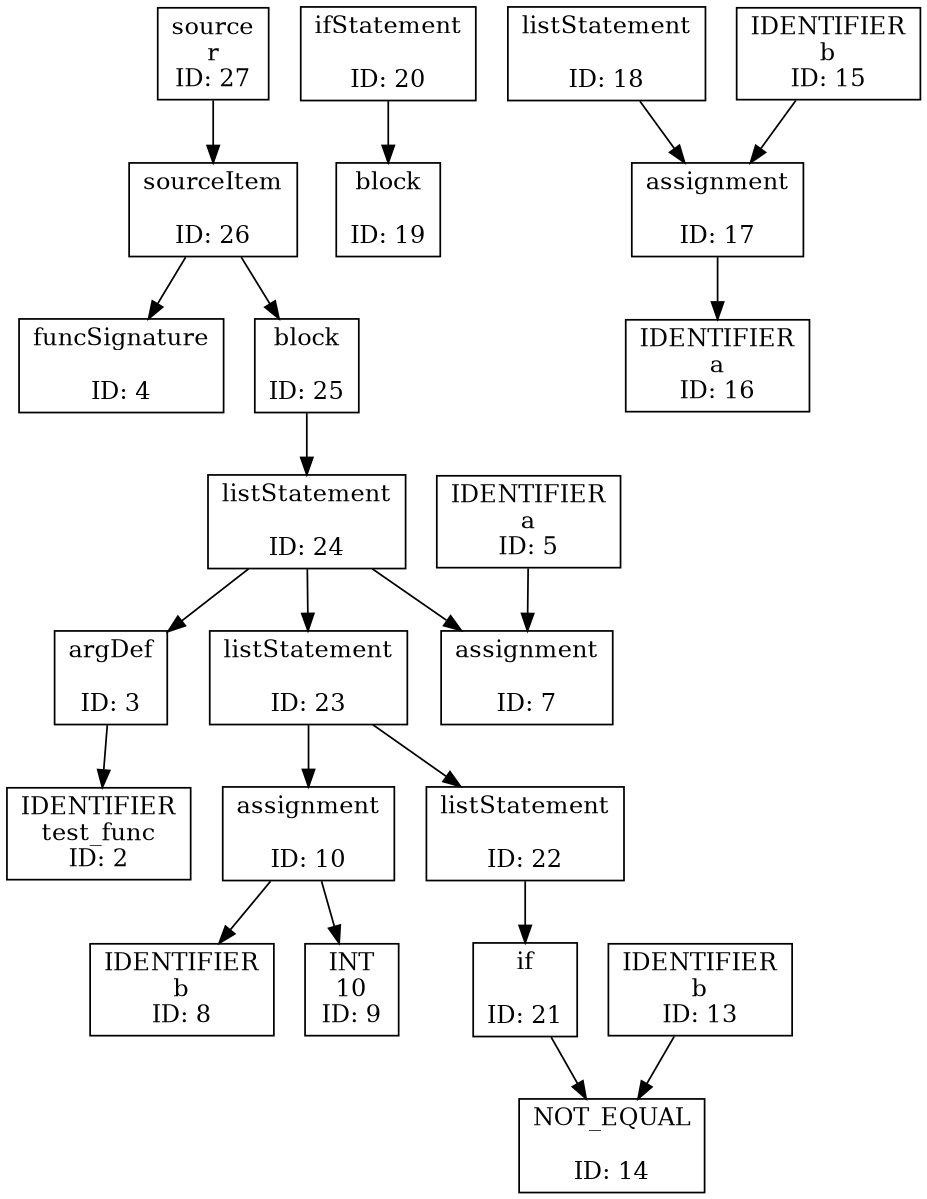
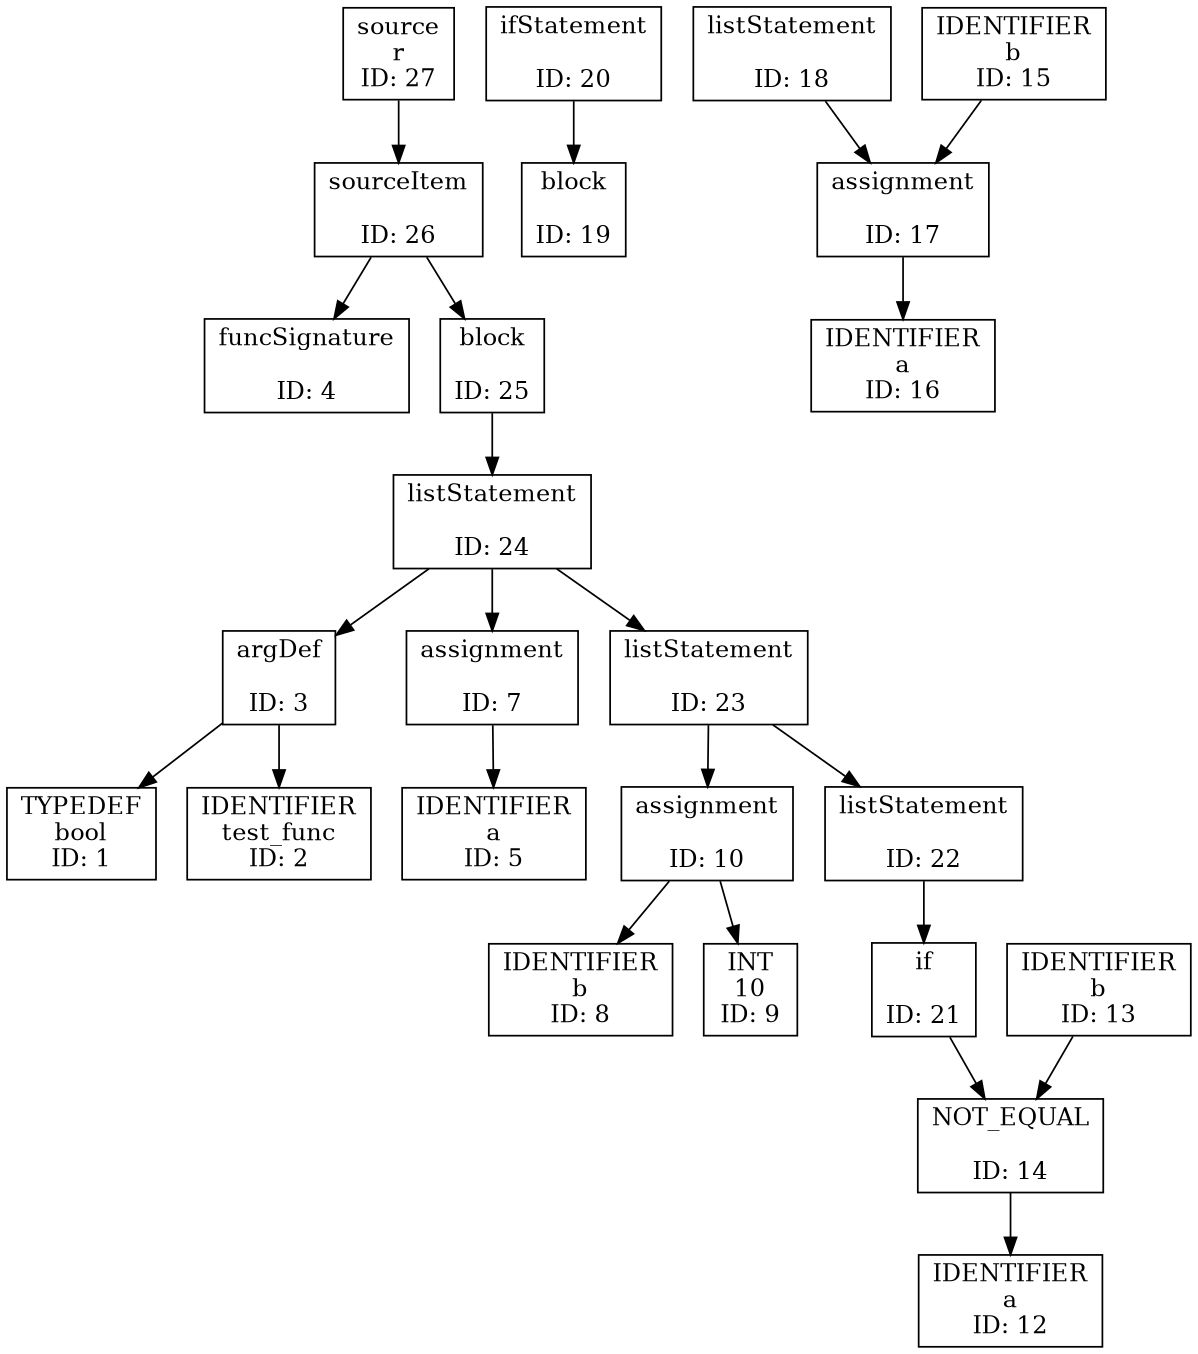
(528, 591) -> (493, 747)
none -> (81, 834)
none -> (1011, 1301)
